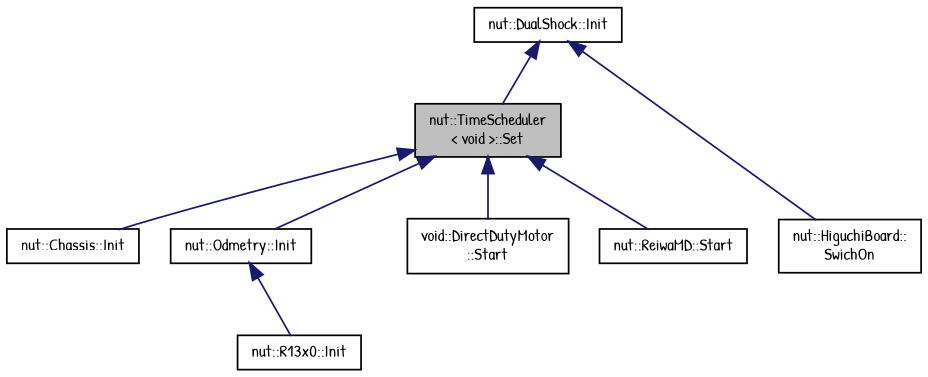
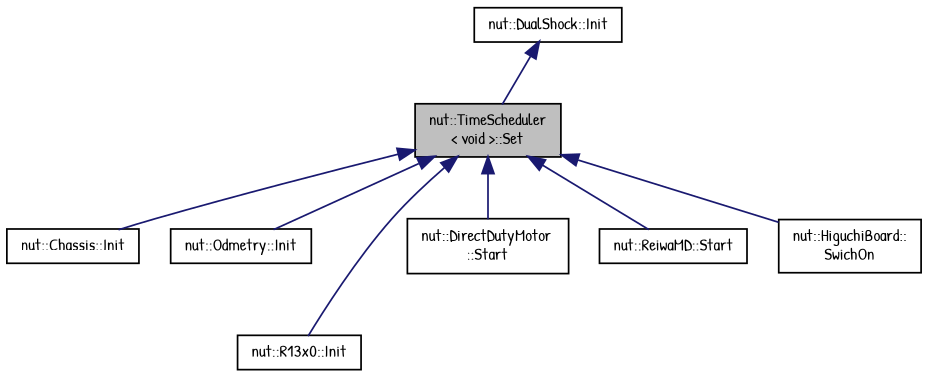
(699, 136) -> (678, 191)
(488, 246) -> (488, 246)
(274, 307) -> (369, 246)
